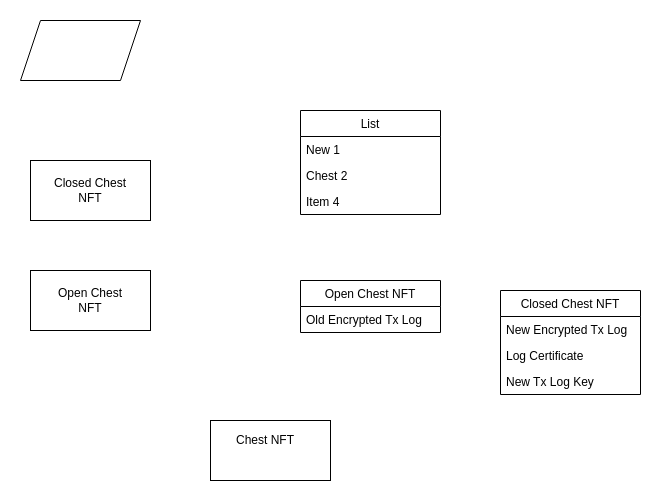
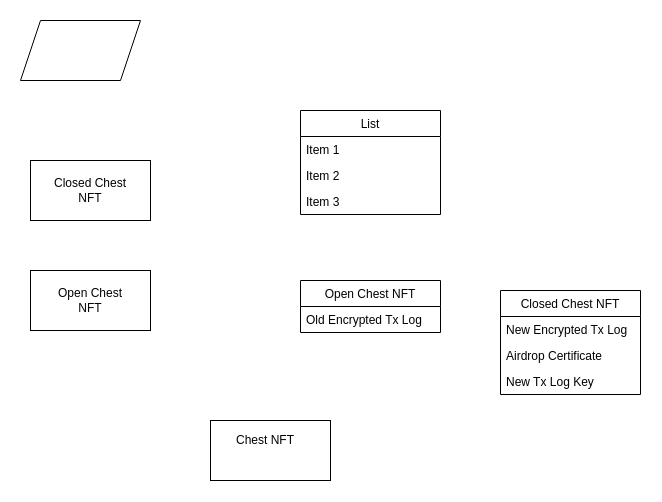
(321, 150) -> (325, 150)
(328, 176) -> (325, 176)
(325, 202) -> (325, 202)
(552, 356) -> (564, 356)
